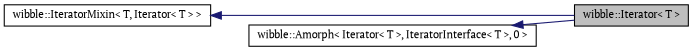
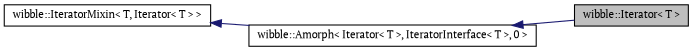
(398, 15) -> (236, 24)
